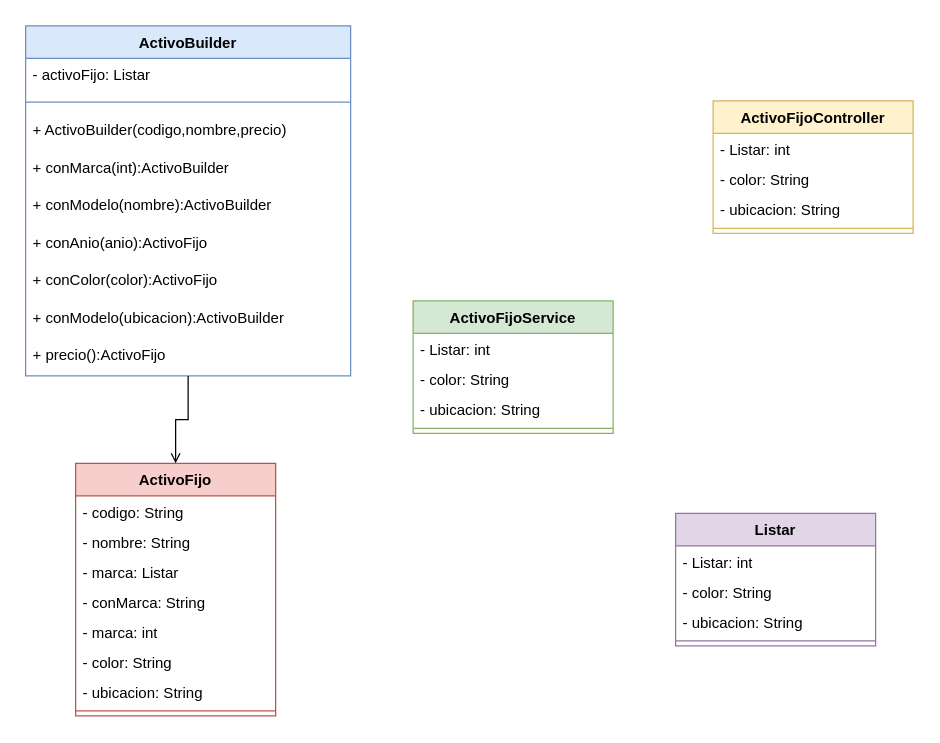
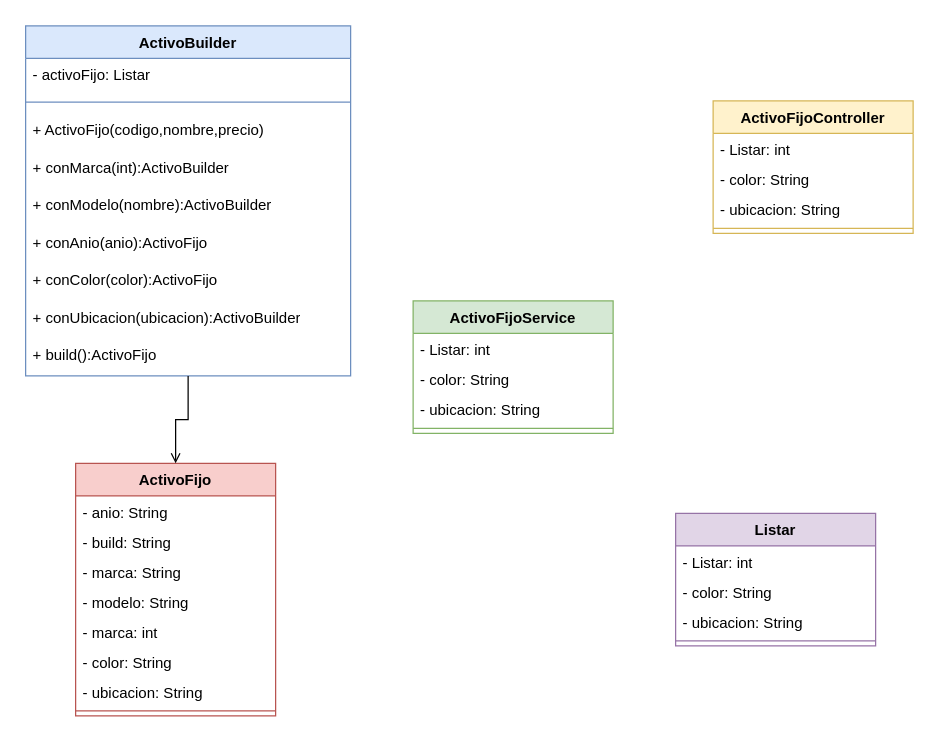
(173, 131) -> (162, 131)
(169, 318) -> (179, 318)
(112, 356) -> (105, 356)
(141, 513) -> (132, 513)
(143, 543) -> (134, 543)
(138, 573) -> (138, 573)
(151, 603) -> (141, 603)
